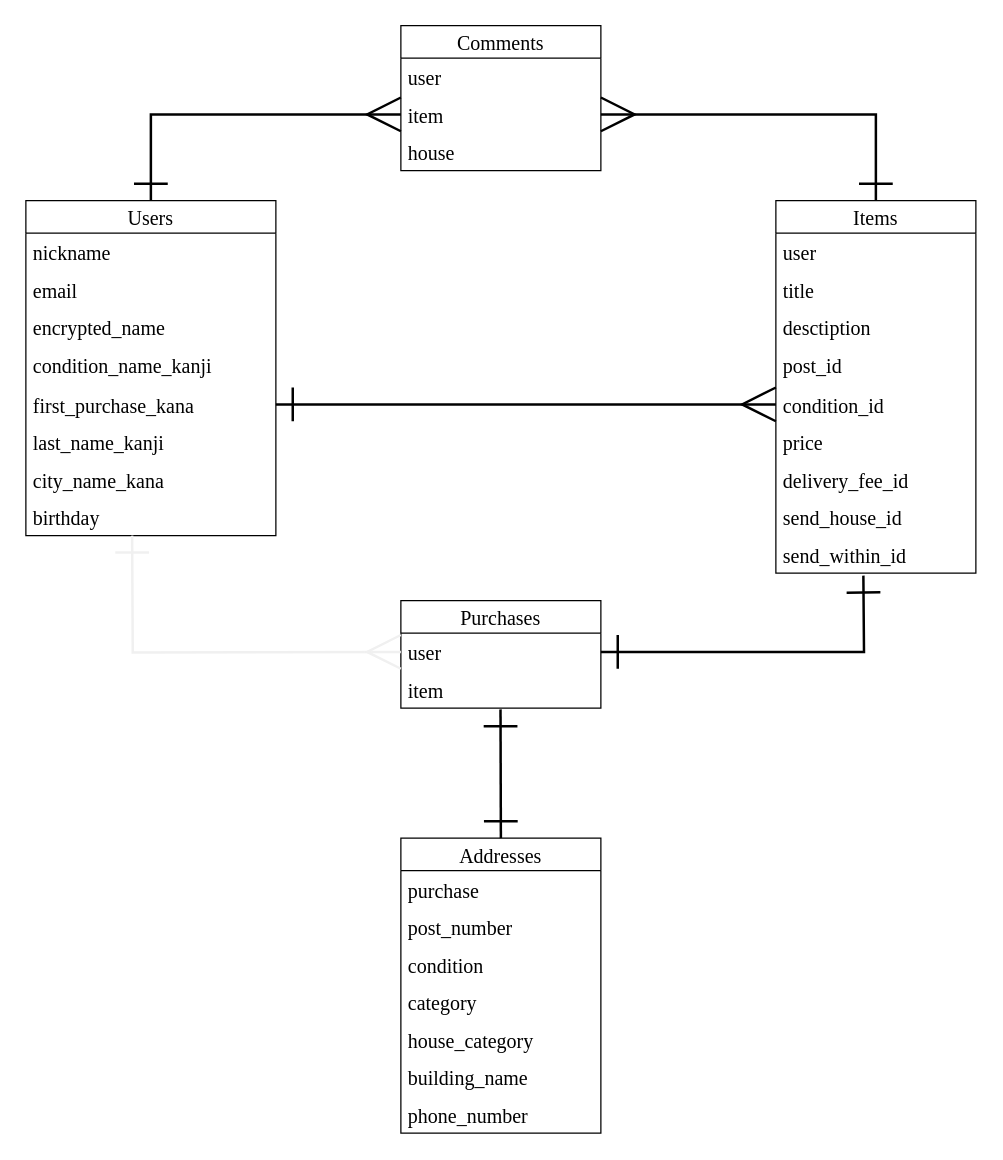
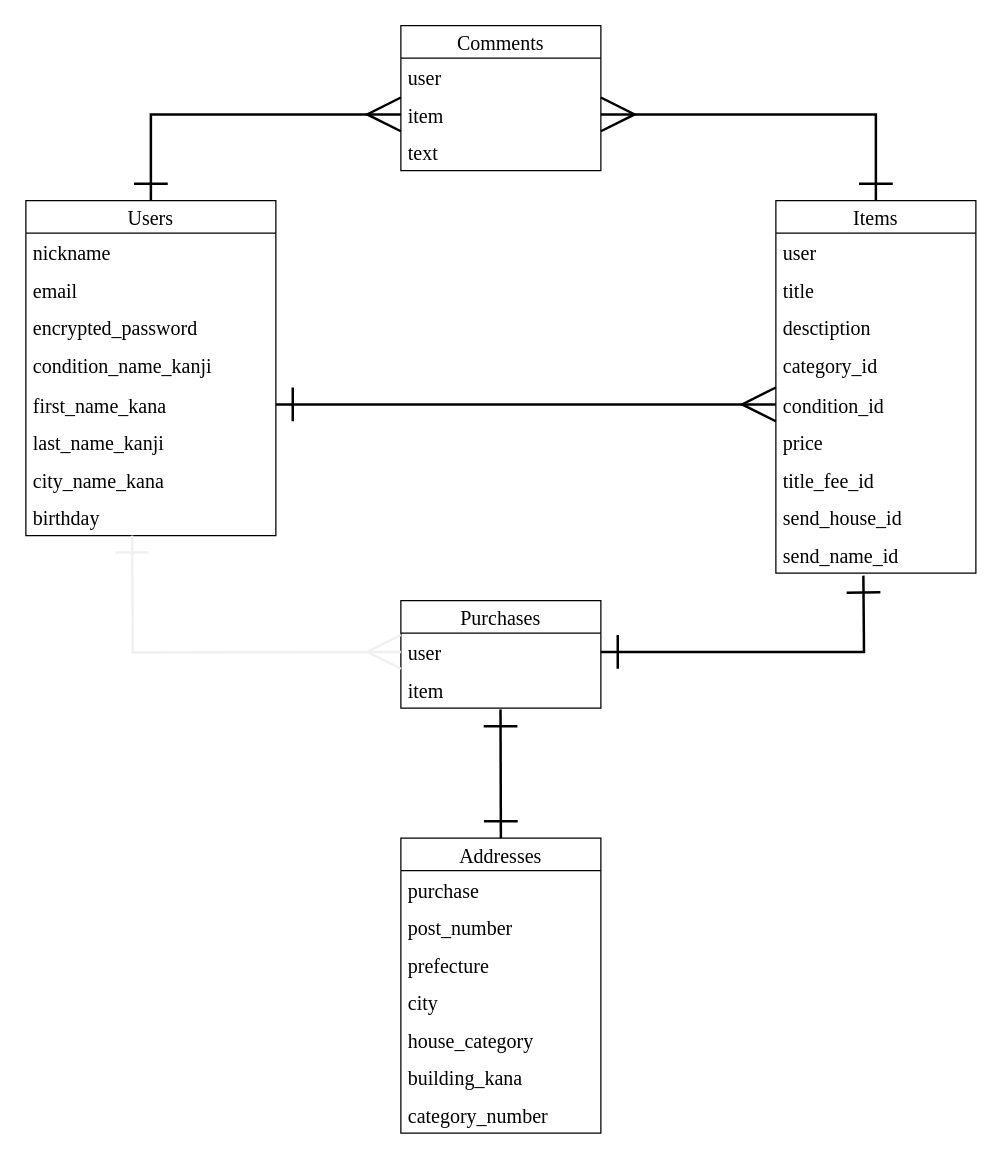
(436, 153) -> (430, 153)
(111, 328) -> (133, 328)
(819, 366) -> (842, 366)
(136, 406) -> (114, 406)
(859, 481) -> (842, 481)
(853, 556) -> (847, 556)
(453, 966) -> (464, 966)
(452, 1003) -> (427, 1003)
(473, 1078) -> (473, 1078)
(475, 1116) -> (492, 1116)
